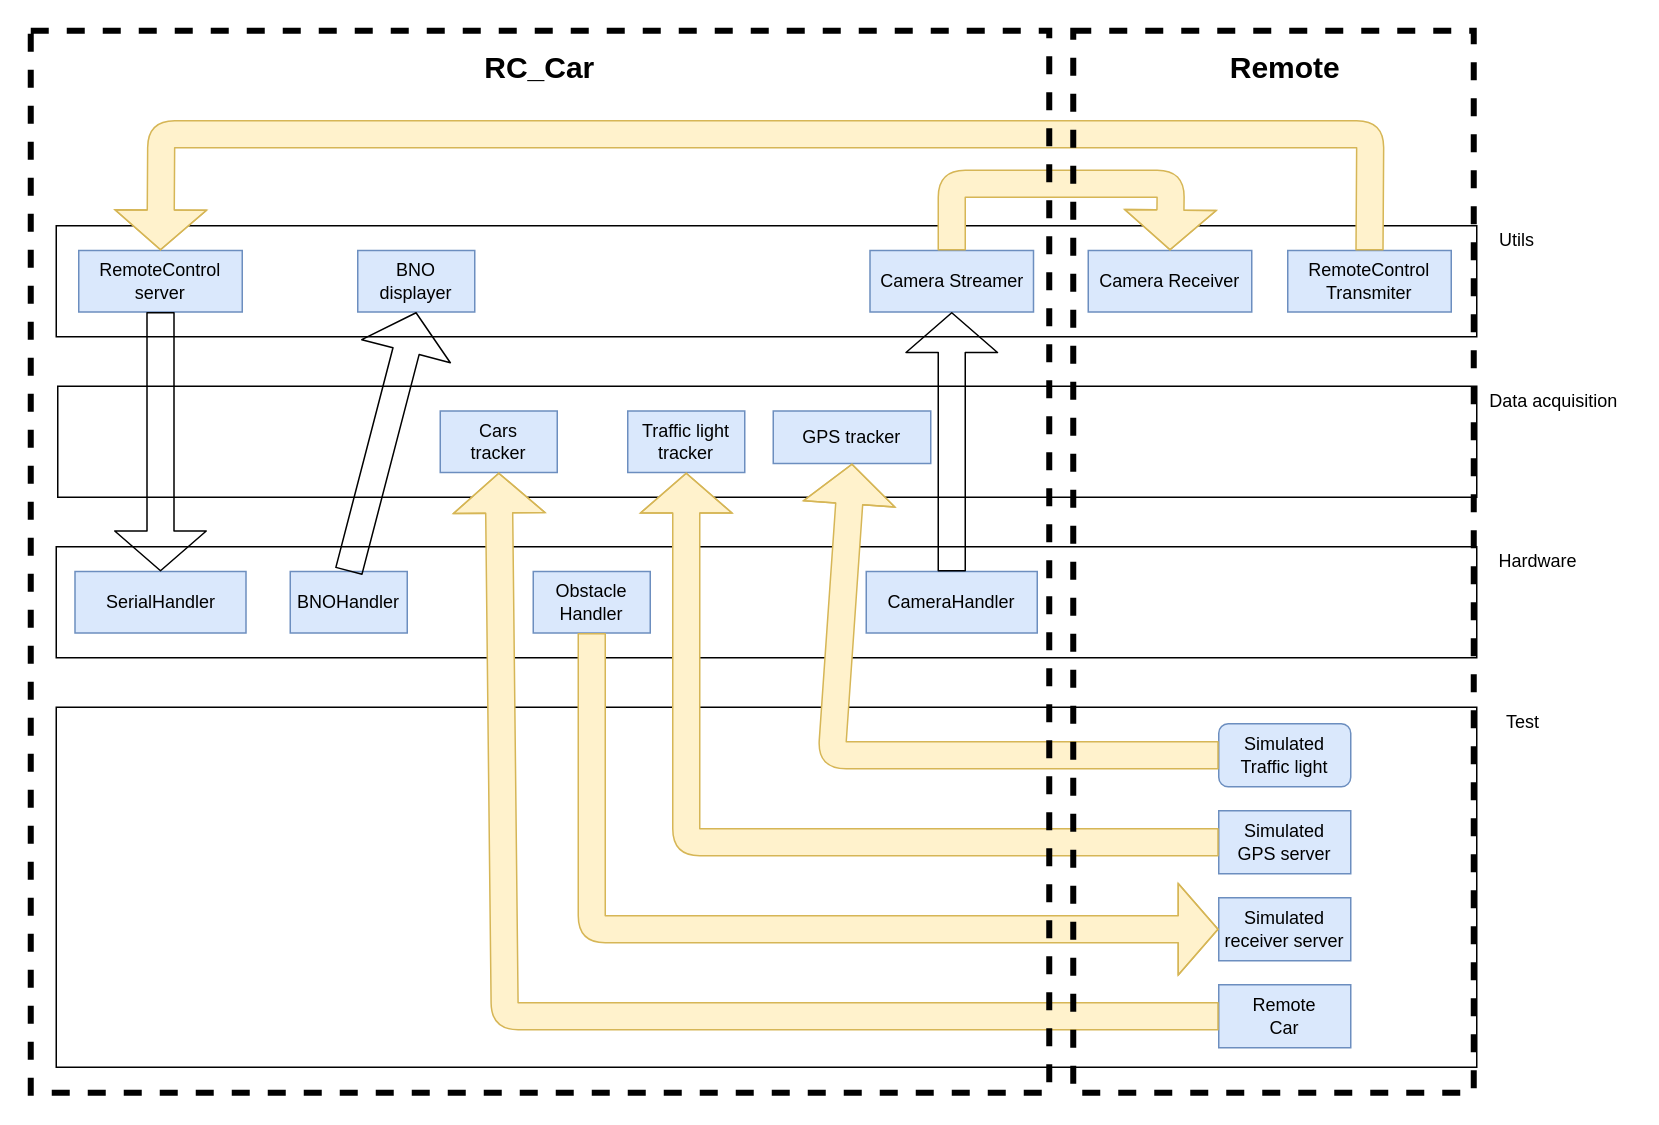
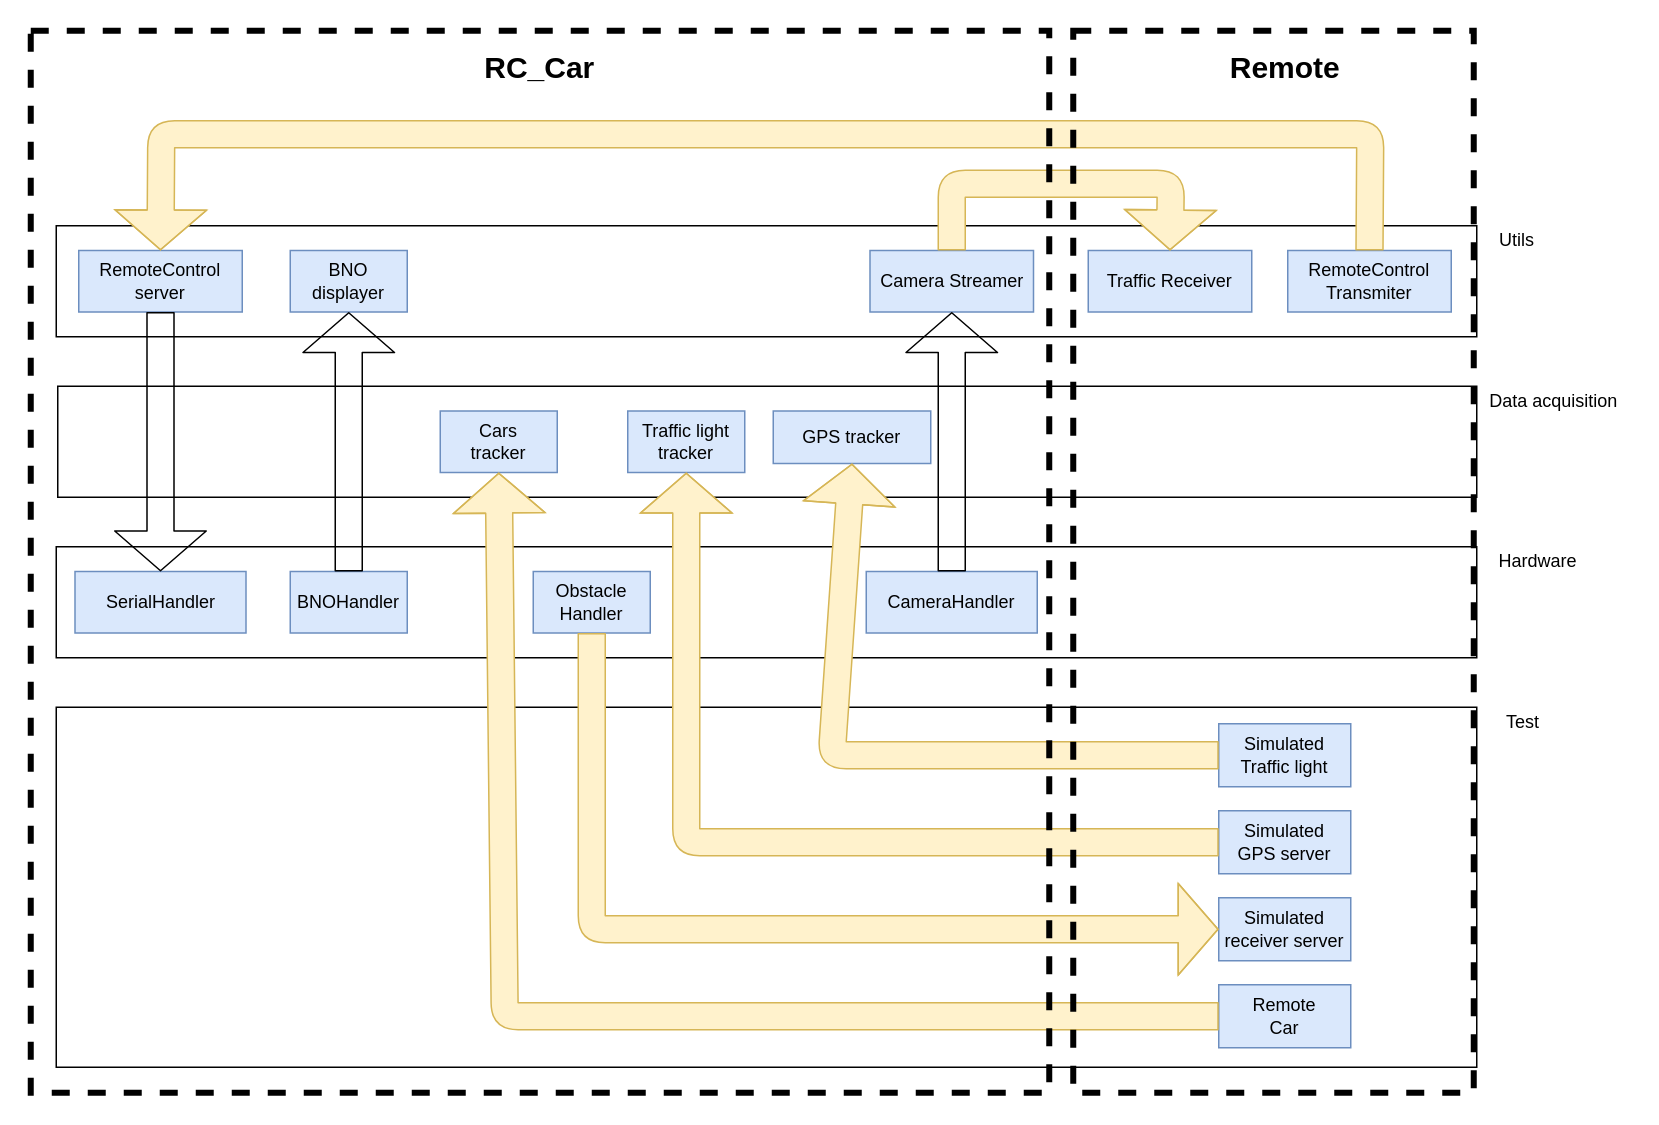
(416, 281) -> (349, 281)
(1170, 281) -> (1170, 281)
(1285, 755) -> (1285, 755)
